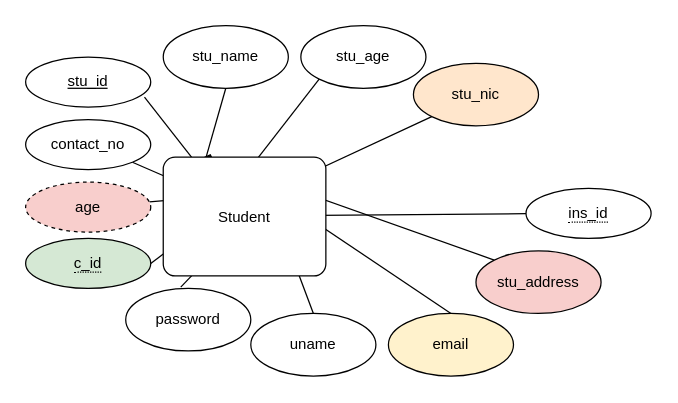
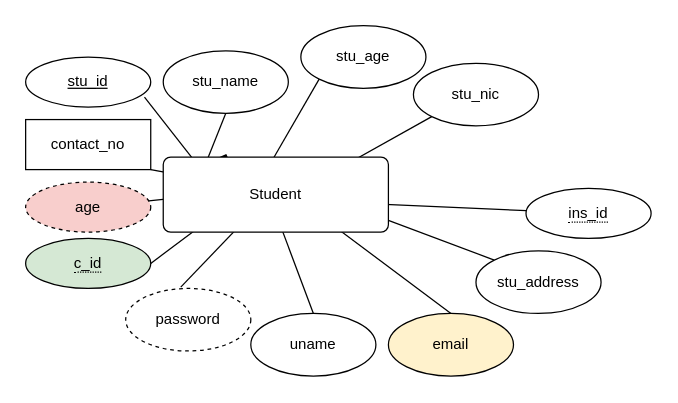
(226, 57) -> (226, 82)
(476, 94) -> (476, 94)
(88, 144) -> (88, 144)
(244, 216) -> (276, 194)
(538, 282) -> (538, 282)
(188, 319) -> (188, 319)
